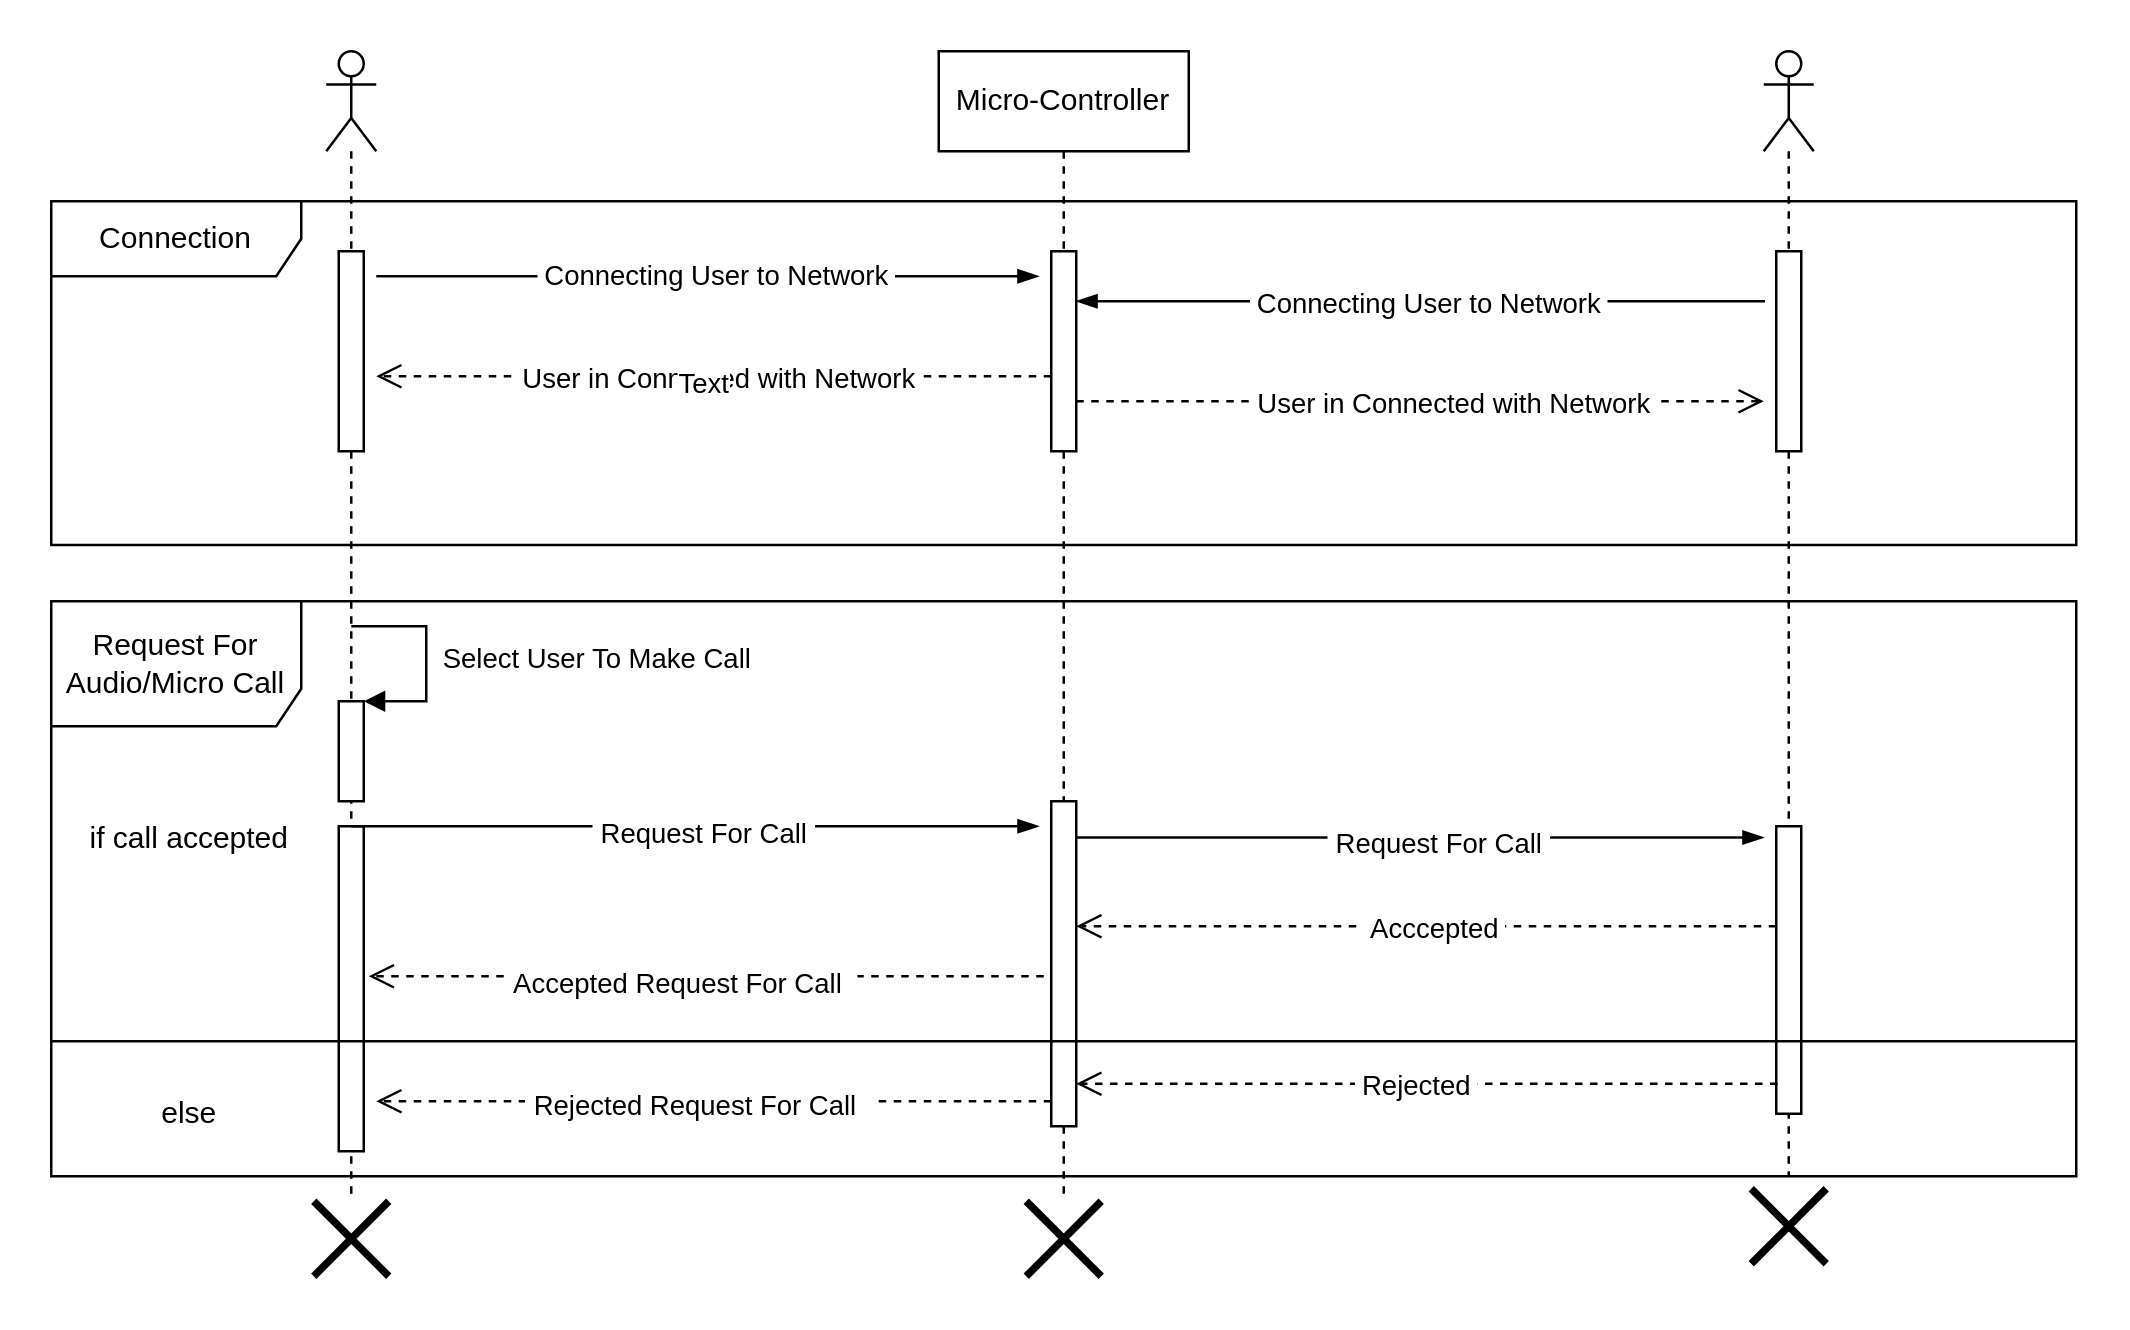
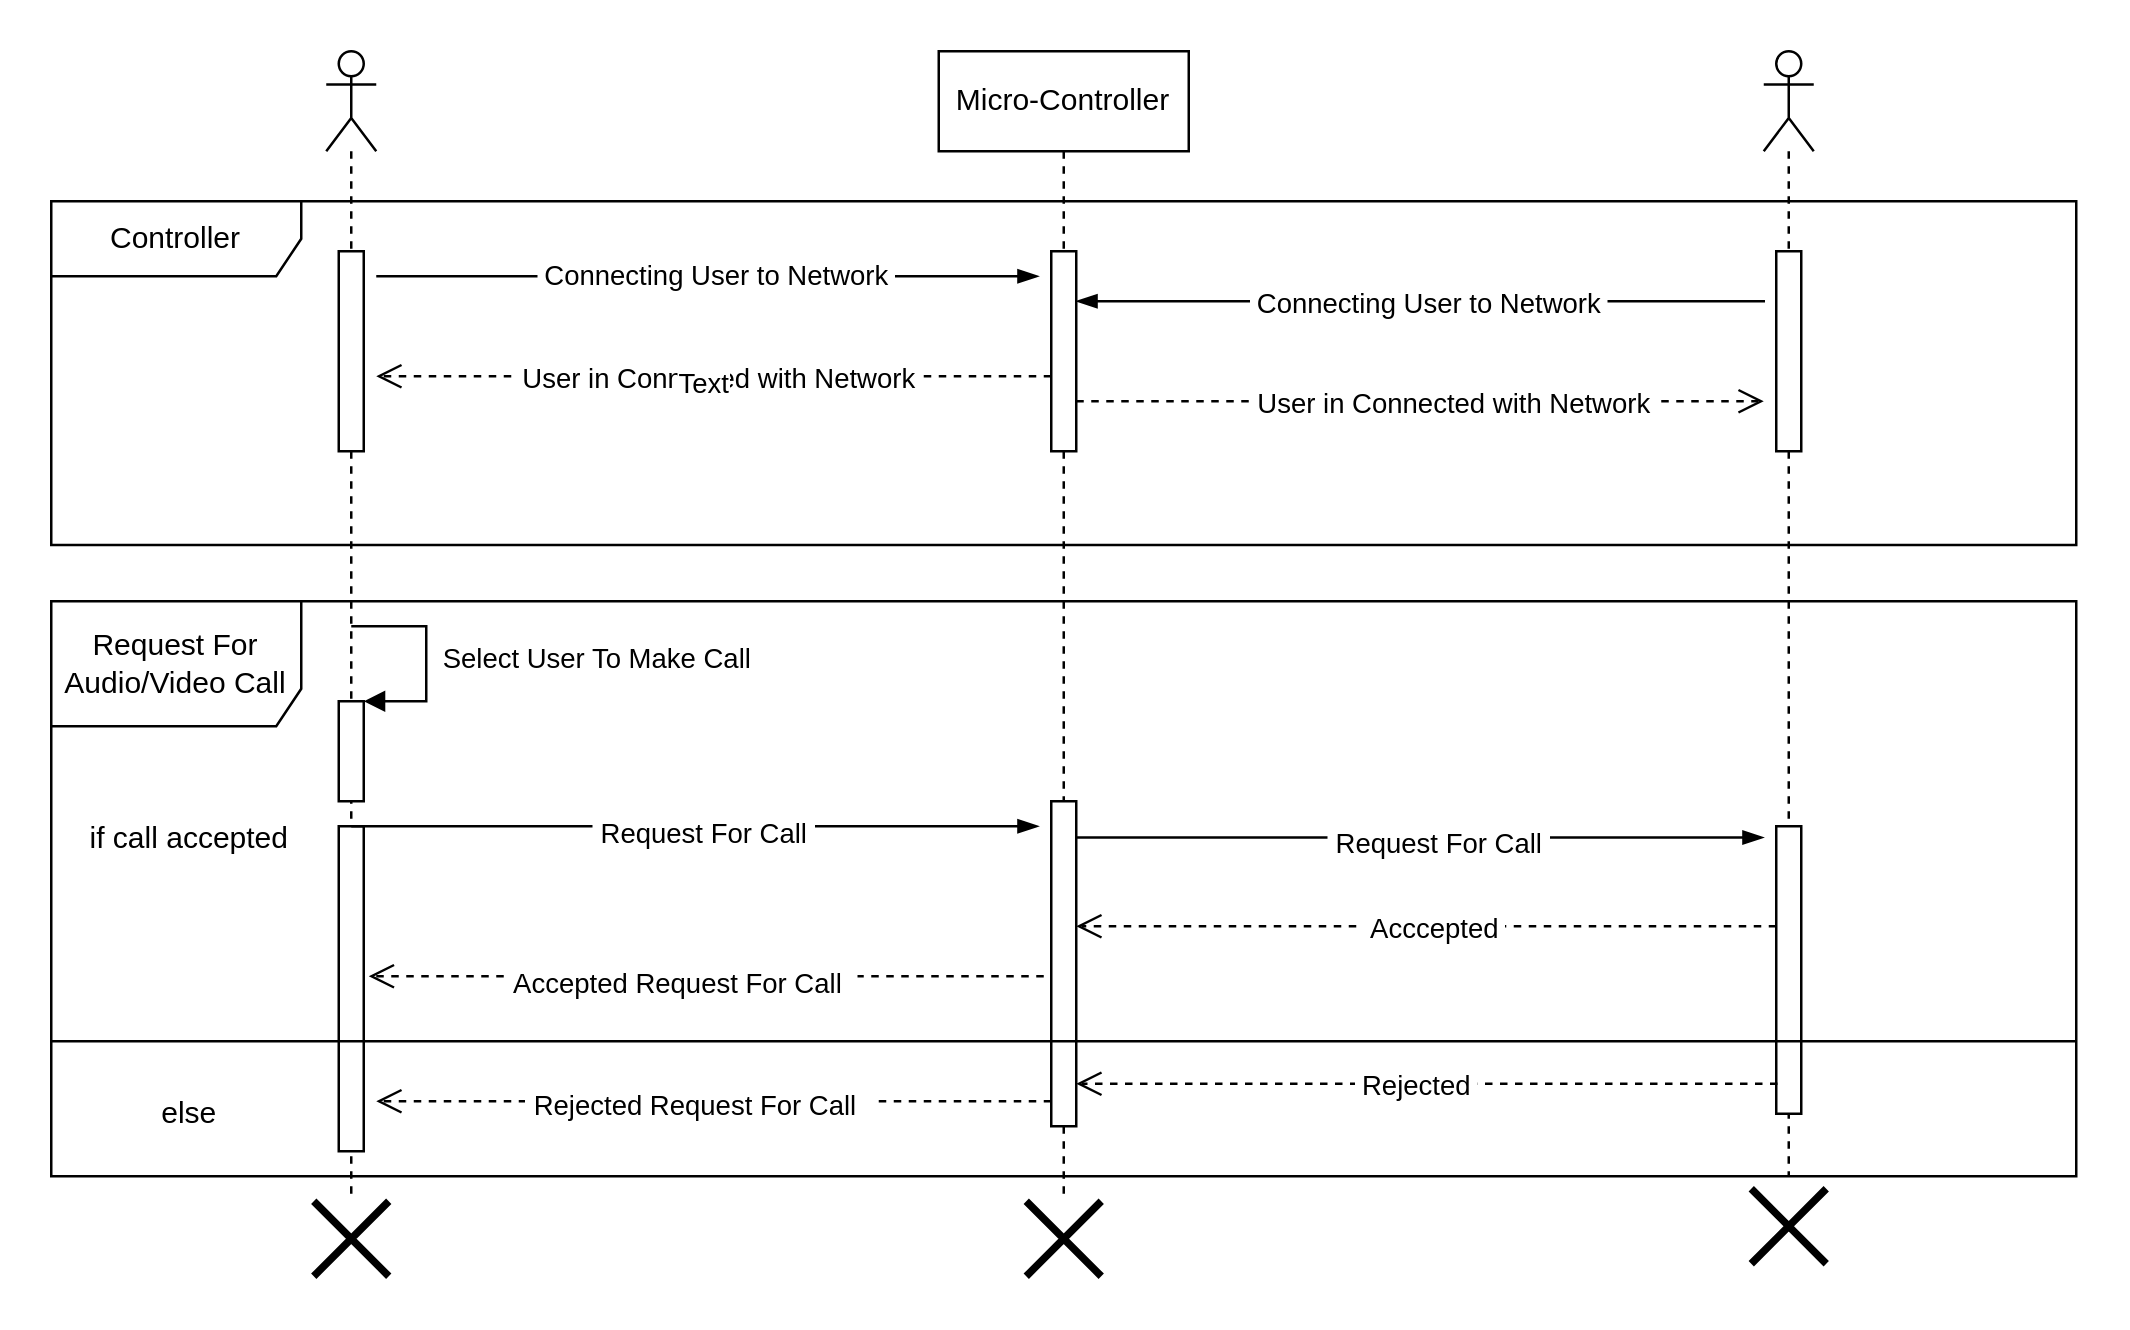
(176, 239) -> (176, 239)
(176, 664) -> (176, 664)
